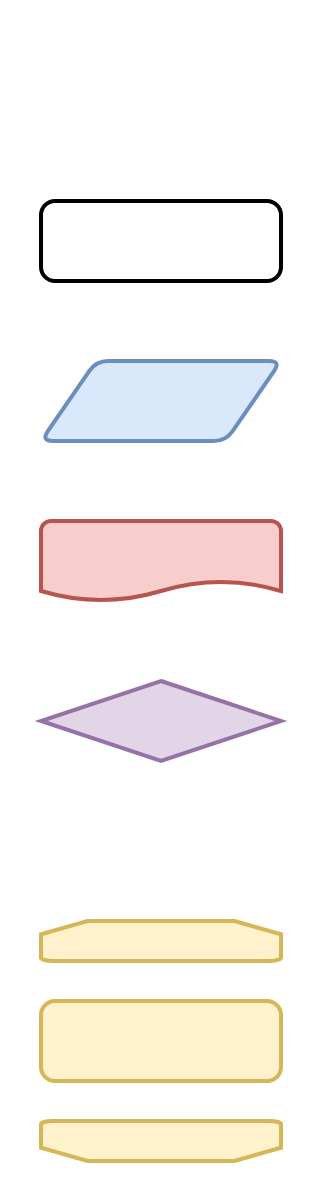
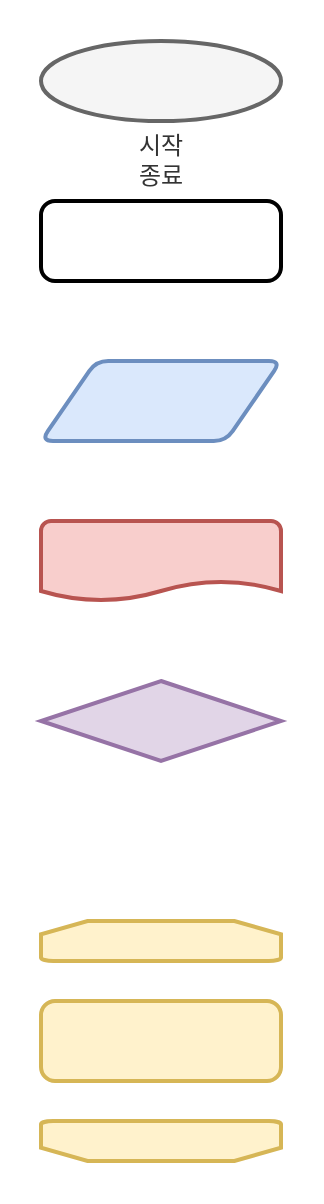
none -> (161, 81)
